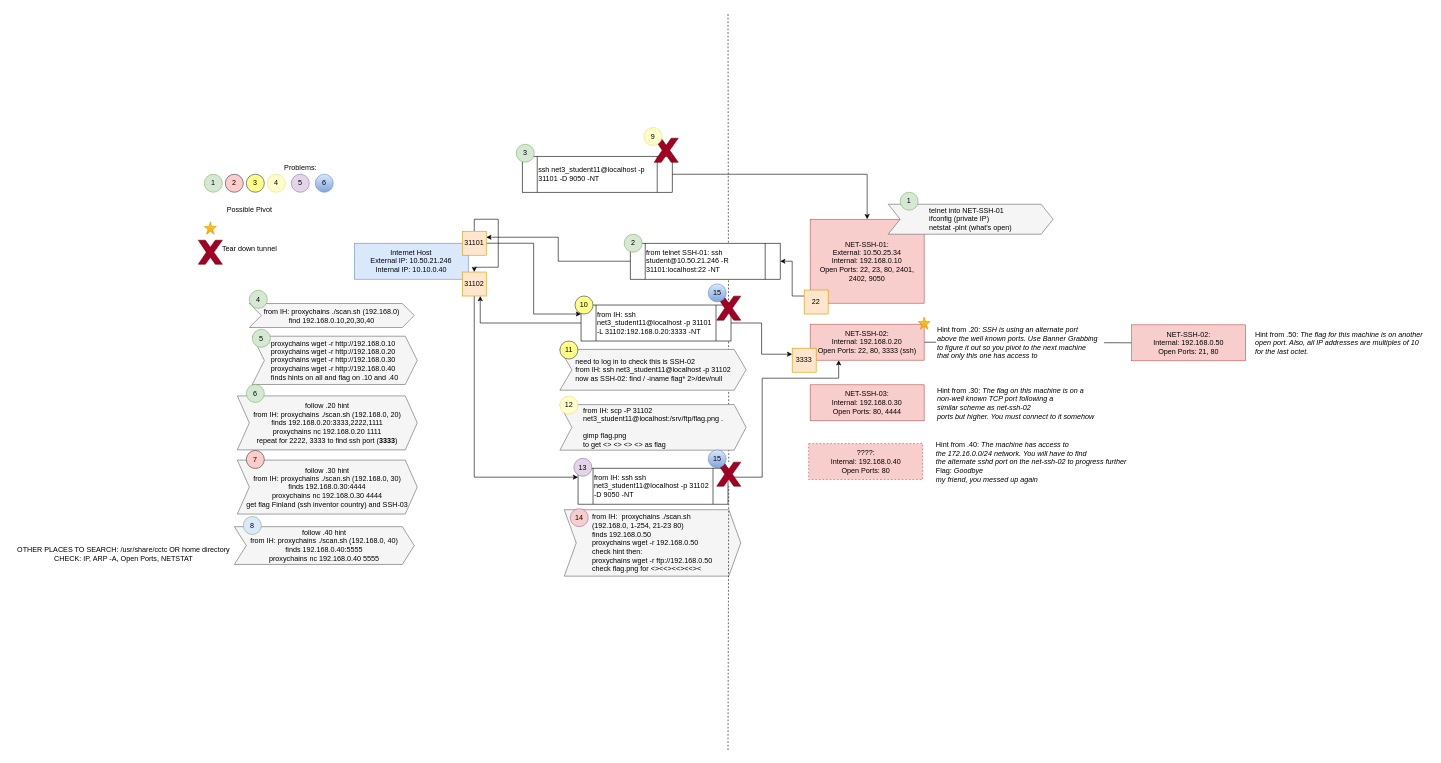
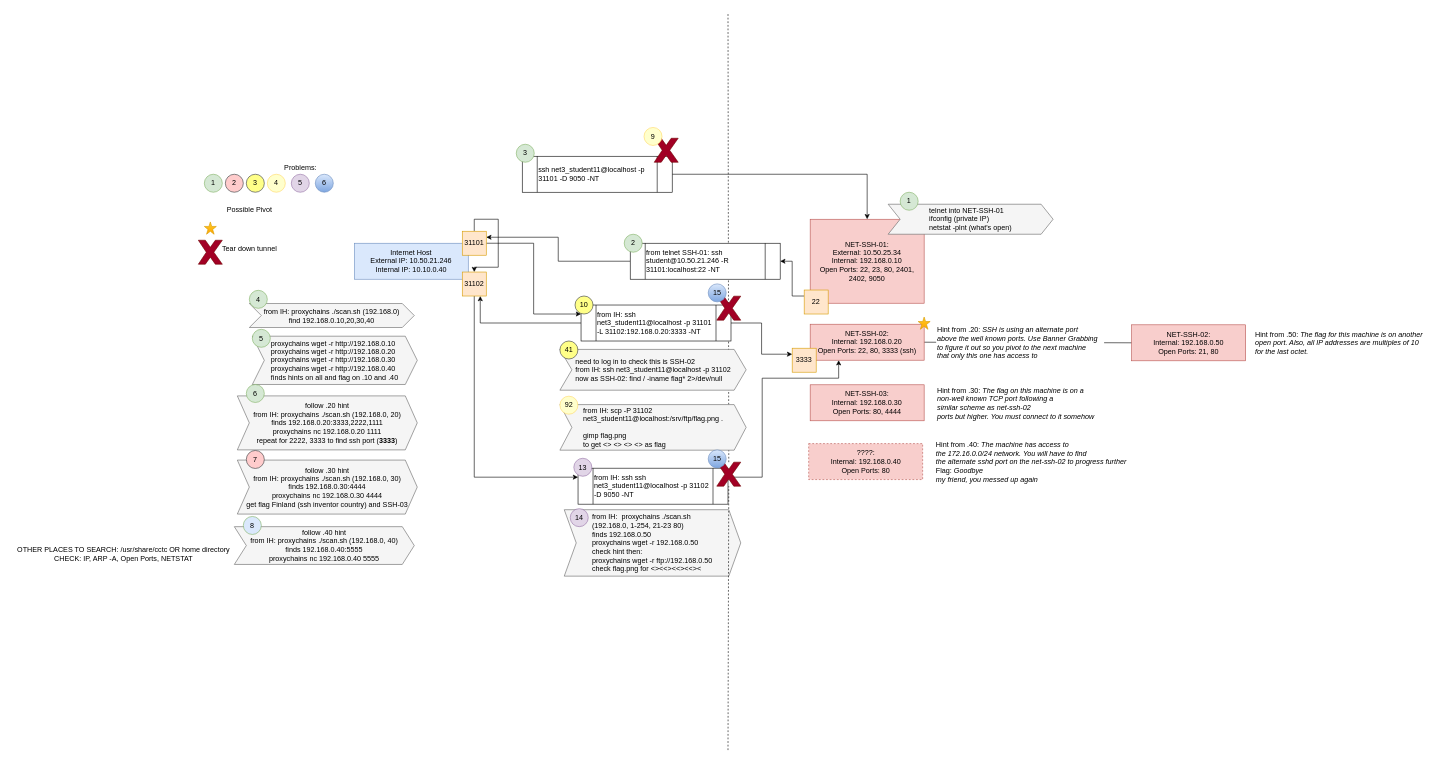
(569, 350) -> (569, 350)
(569, 405) -> (569, 405)
(579, 518) -> (579, 518)
